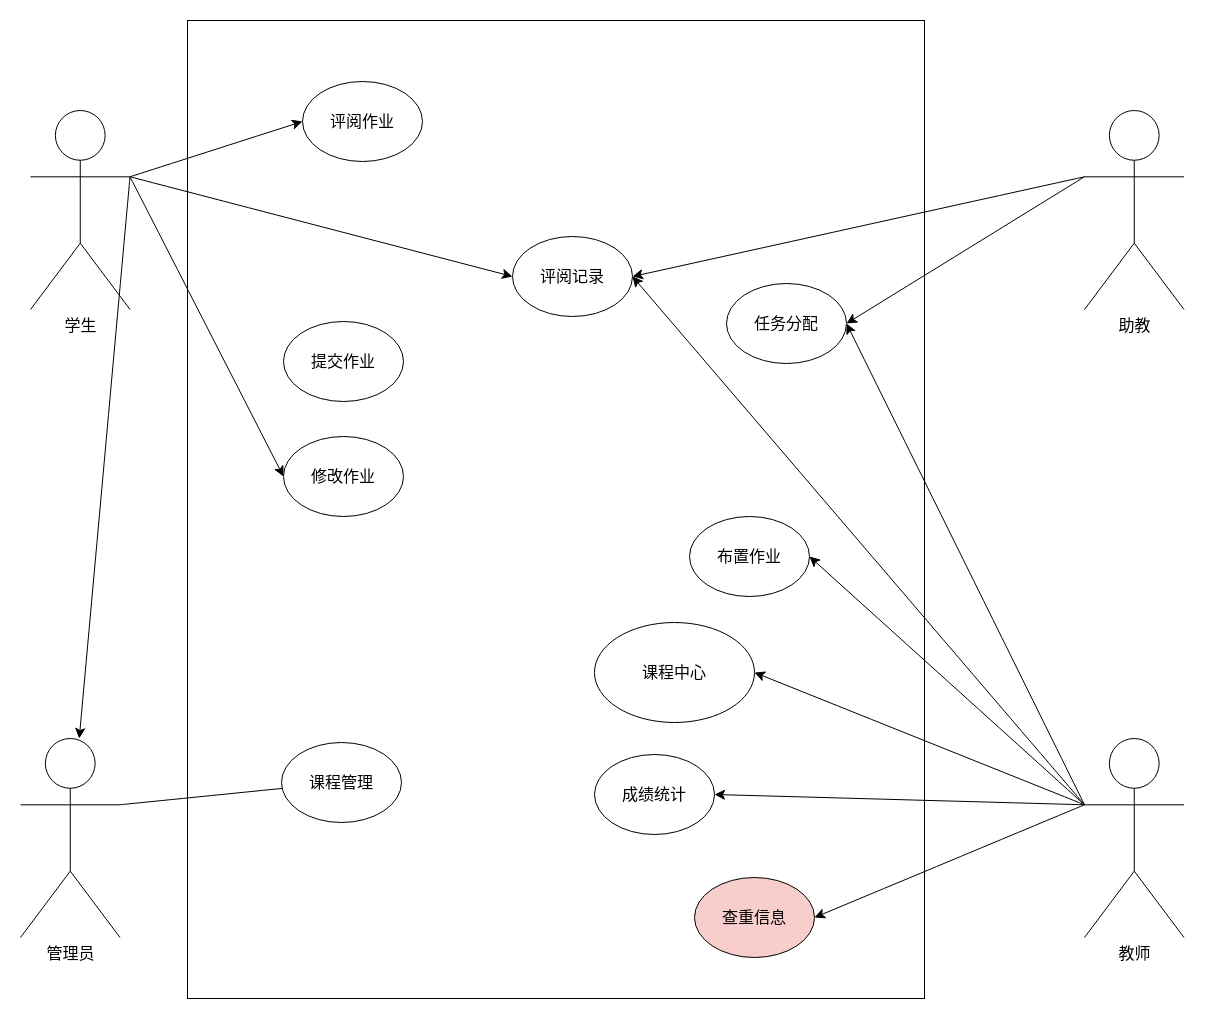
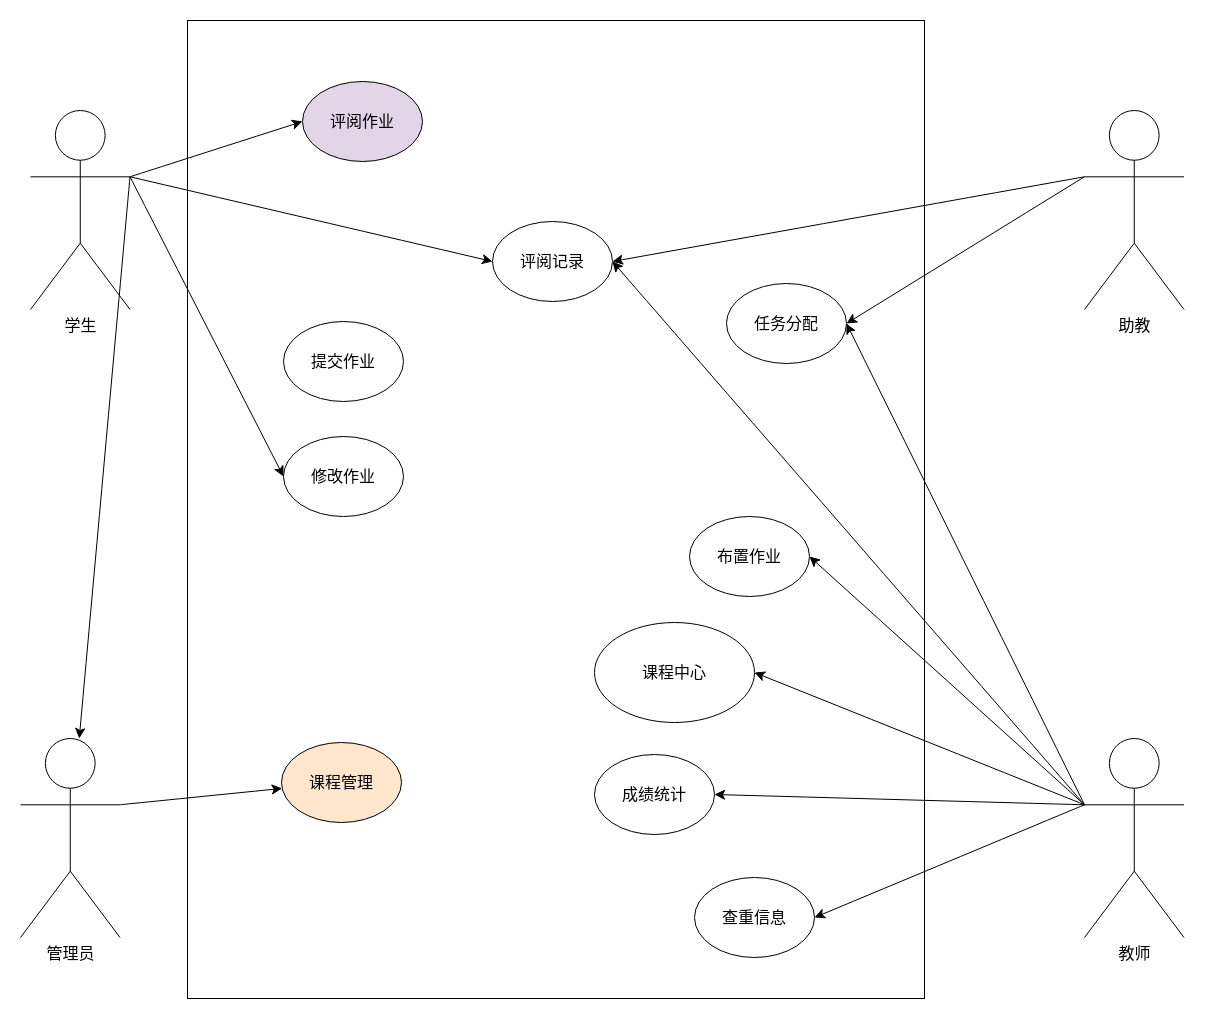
(363, 122) -> (363, 122)
(573, 277) -> (553, 262)
(342, 783) -> (342, 783)
(276, 789) -> (272, 789)
(755, 918) -> (755, 918)
